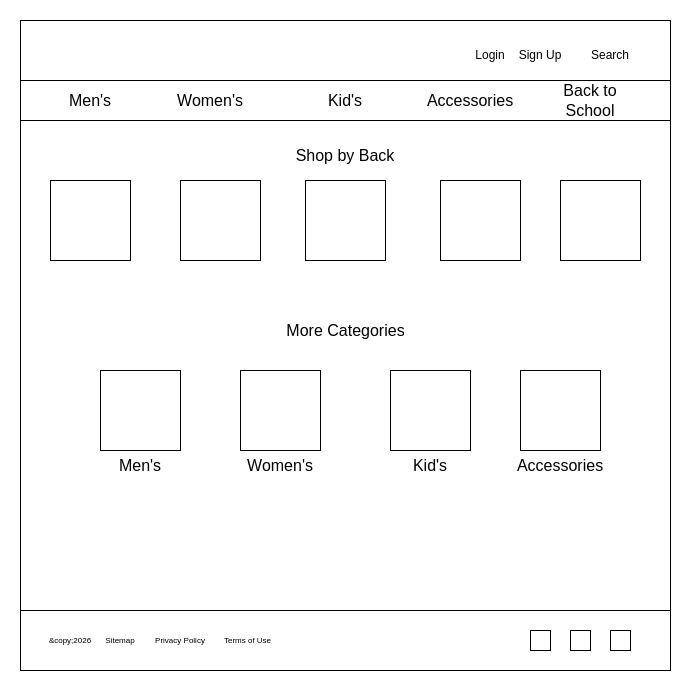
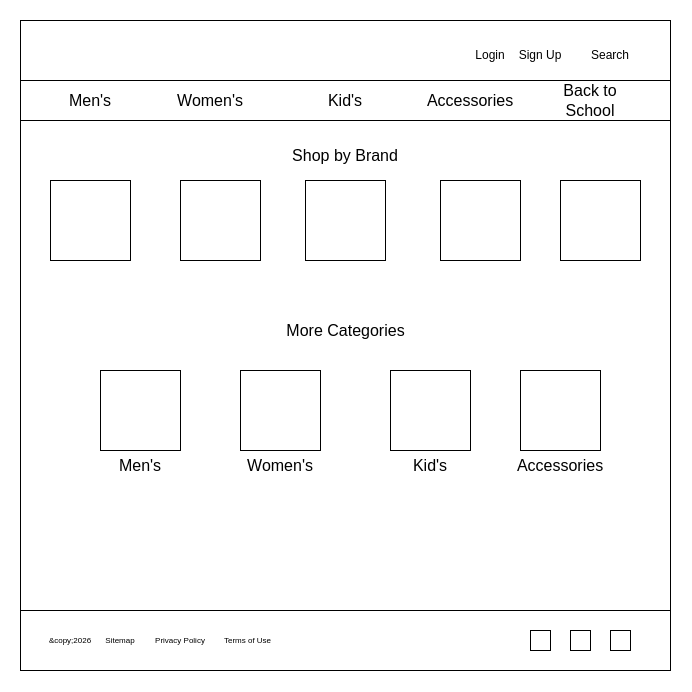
(346, 156) -> (346, 156)
